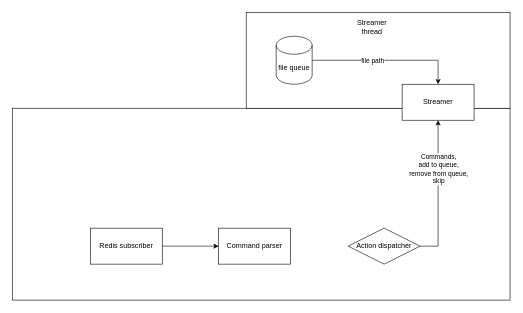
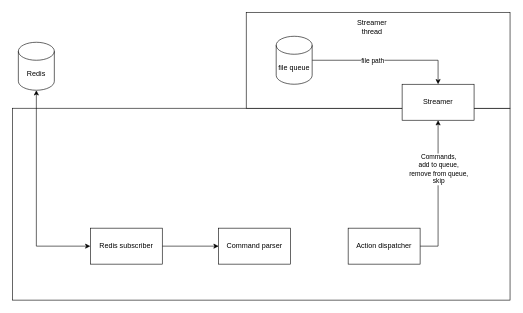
none -> (36, 66)
none -> (36, 171)
(384, 246) -> (384, 246)
